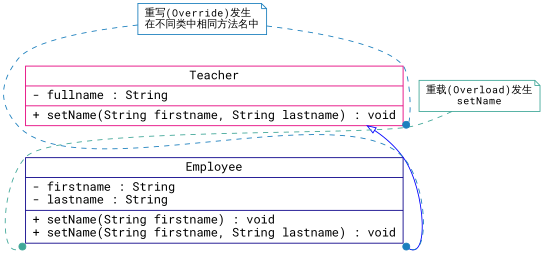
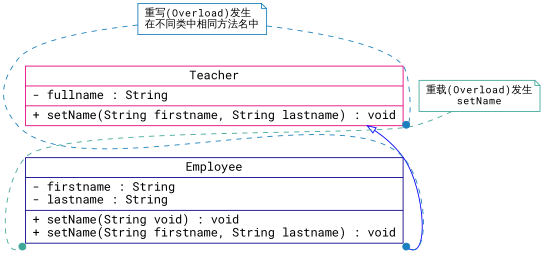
(202, 19) -> (202, 19)
(154, 220) -> (136, 220)
